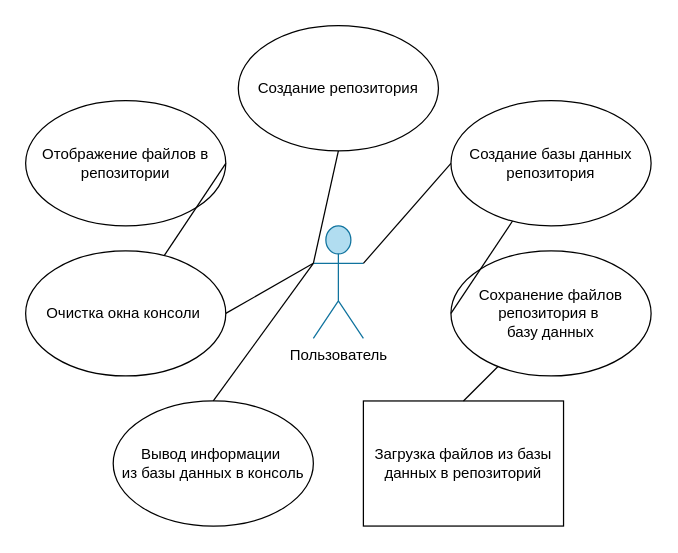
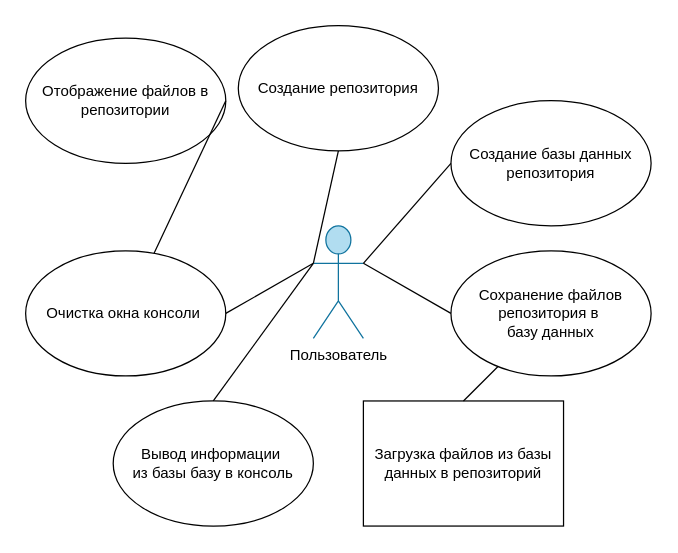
(126, 163) -> (126, 101)
(481, 267) -> (409, 289)
(213, 463) -> (213, 463)
